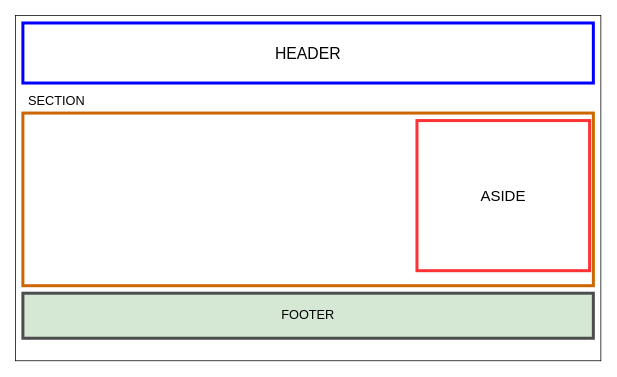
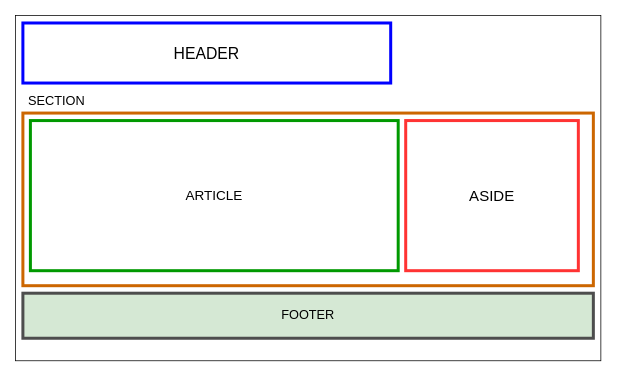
(308, 53) -> (207, 53)
none -> (214, 195)
(503, 195) -> (492, 195)
